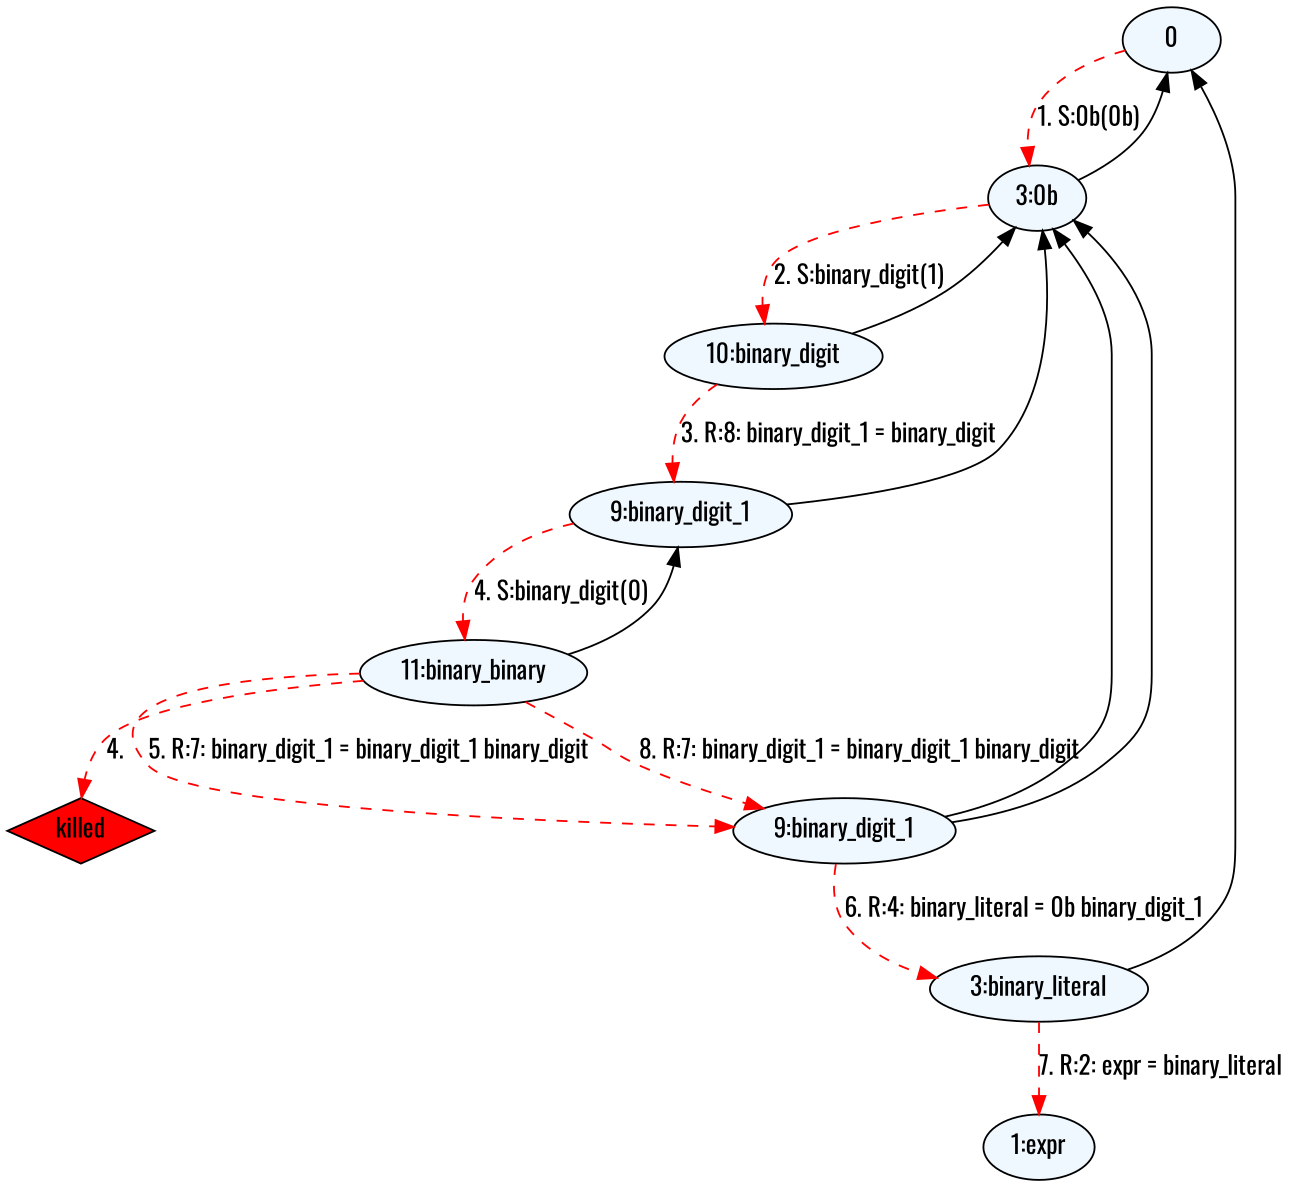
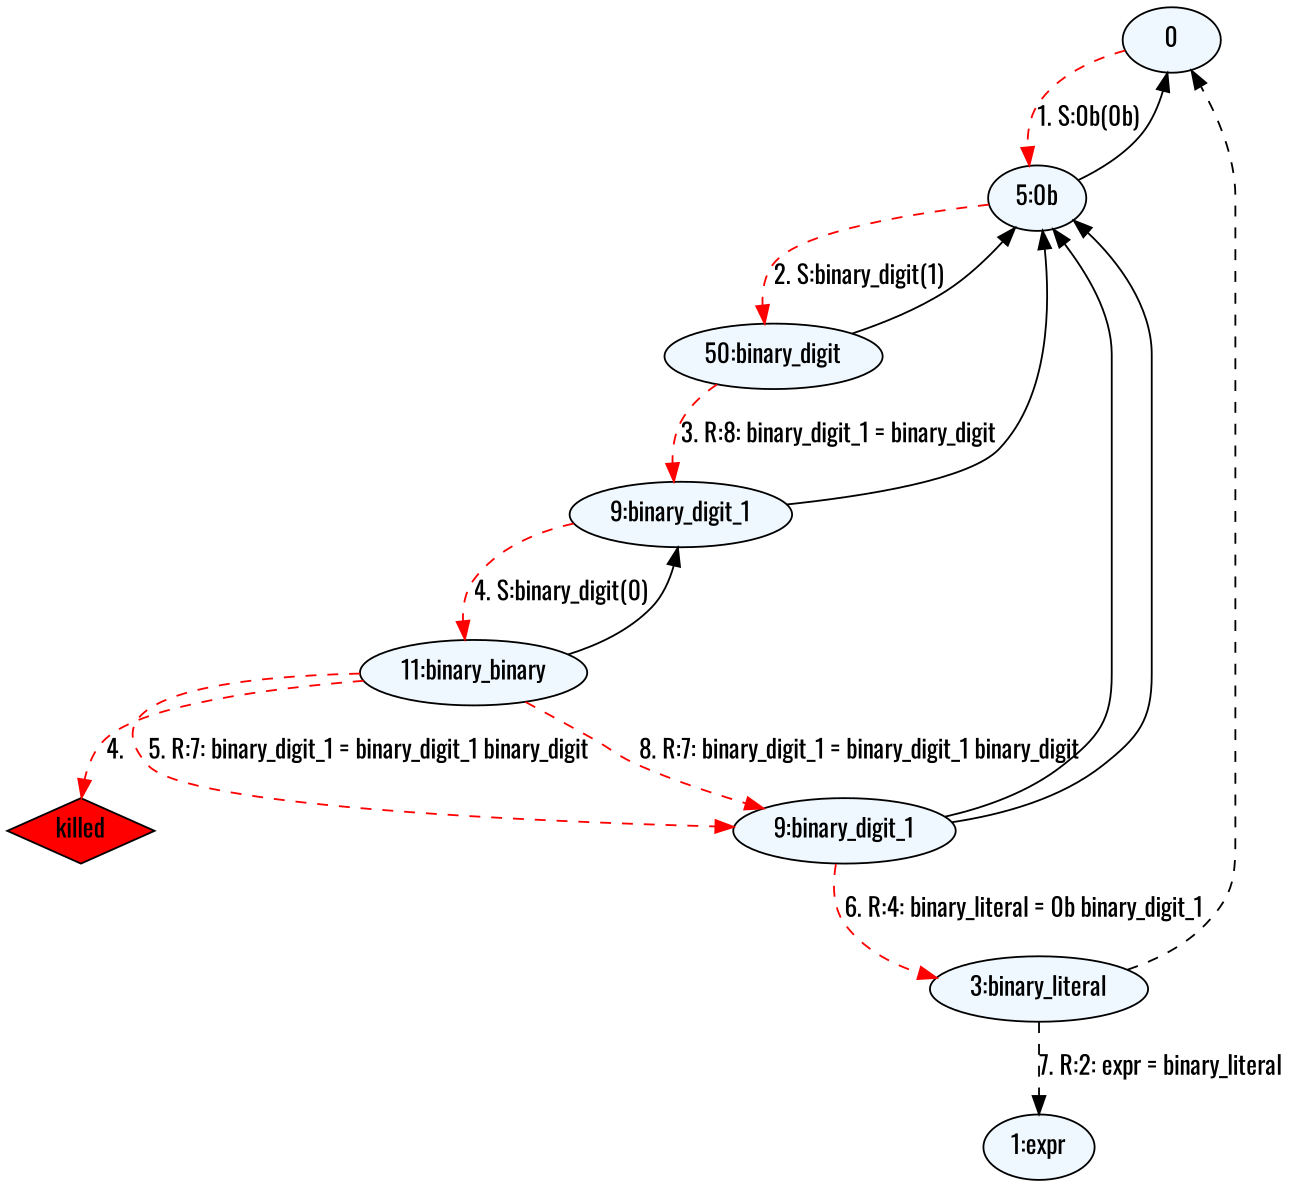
(1037, 198) -> (1037, 198)
(774, 356) -> (774, 356)
(1235, 552) -> (1235, 552)
(1039, 1059) -> (1039, 1059)
